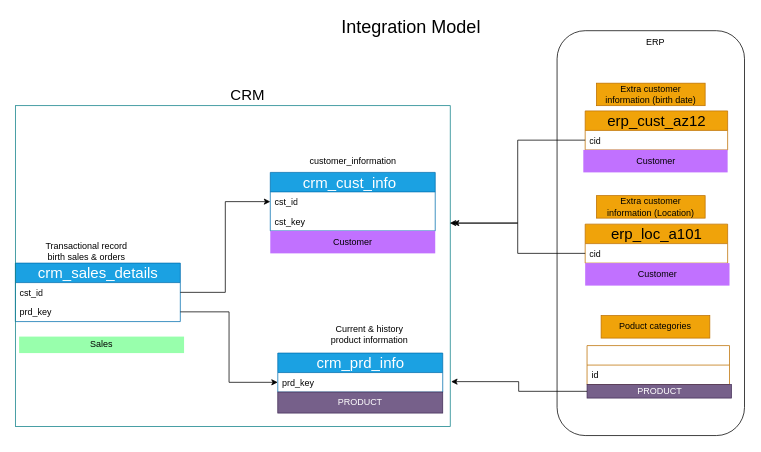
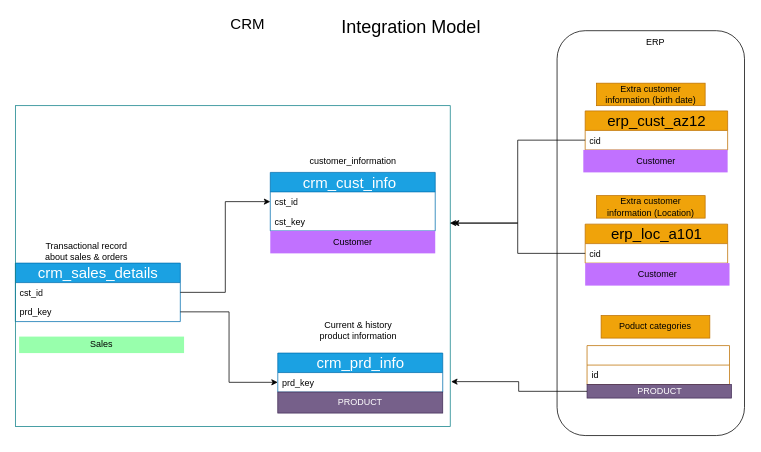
(248, 94) -> (248, 23)
(87, 252) -> (87, 252)
(370, 334) -> (359, 330)
